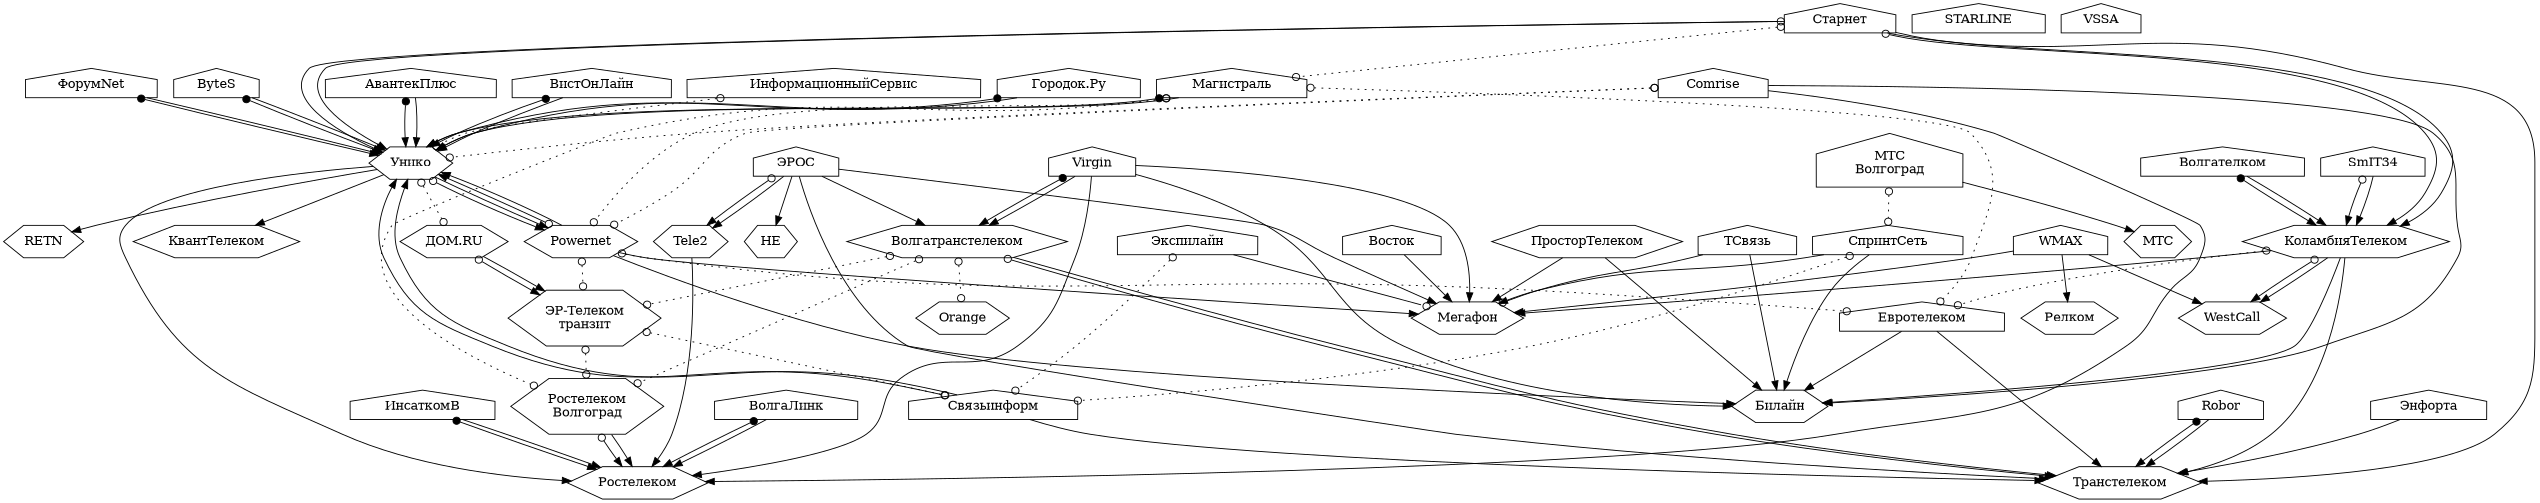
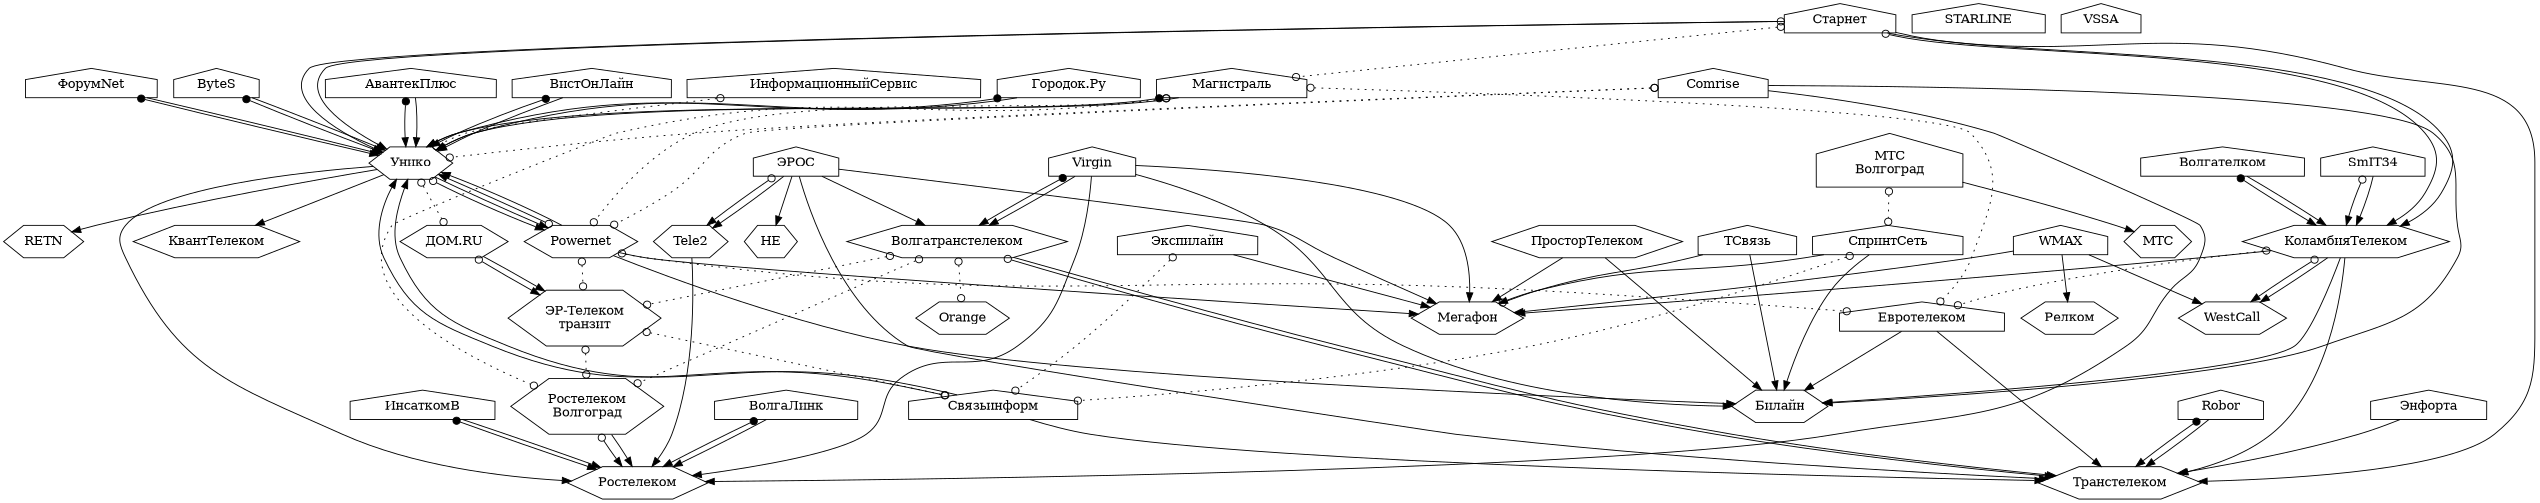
(1392, 242) -> none
(1313, 276) -> (1313, 276)
